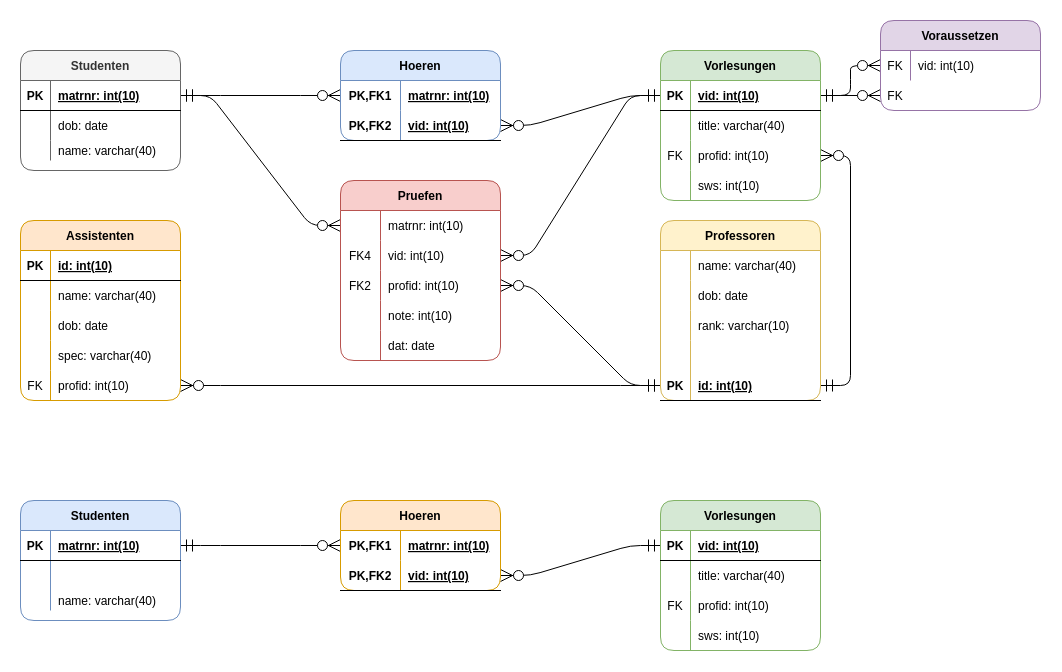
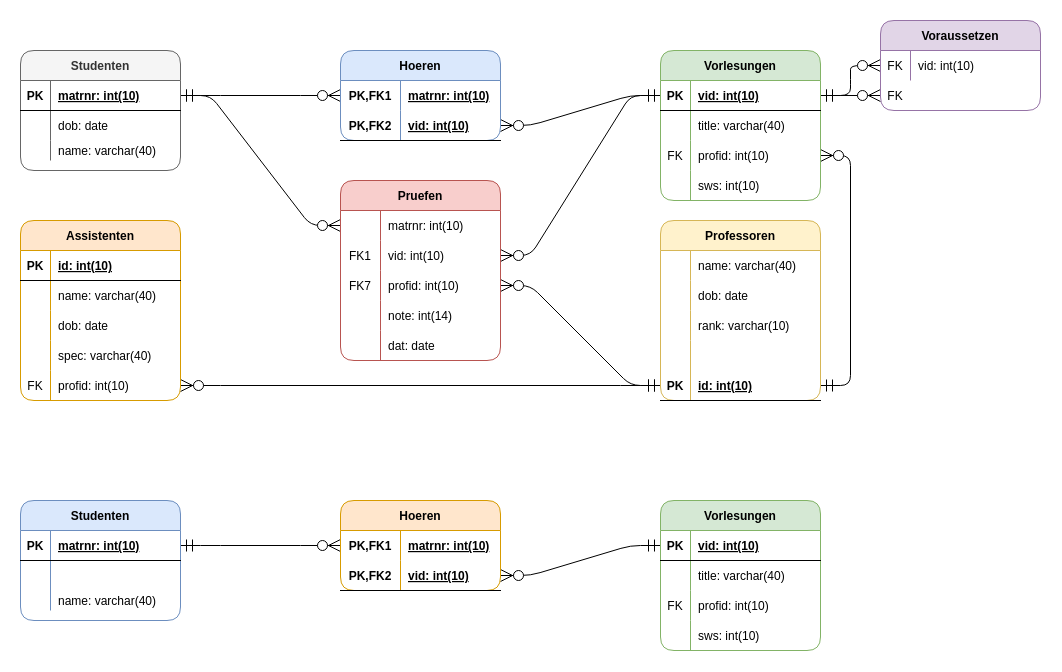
(360, 256) -> (360, 256)
(360, 286) -> (360, 286)
(427, 316) -> (427, 316)
